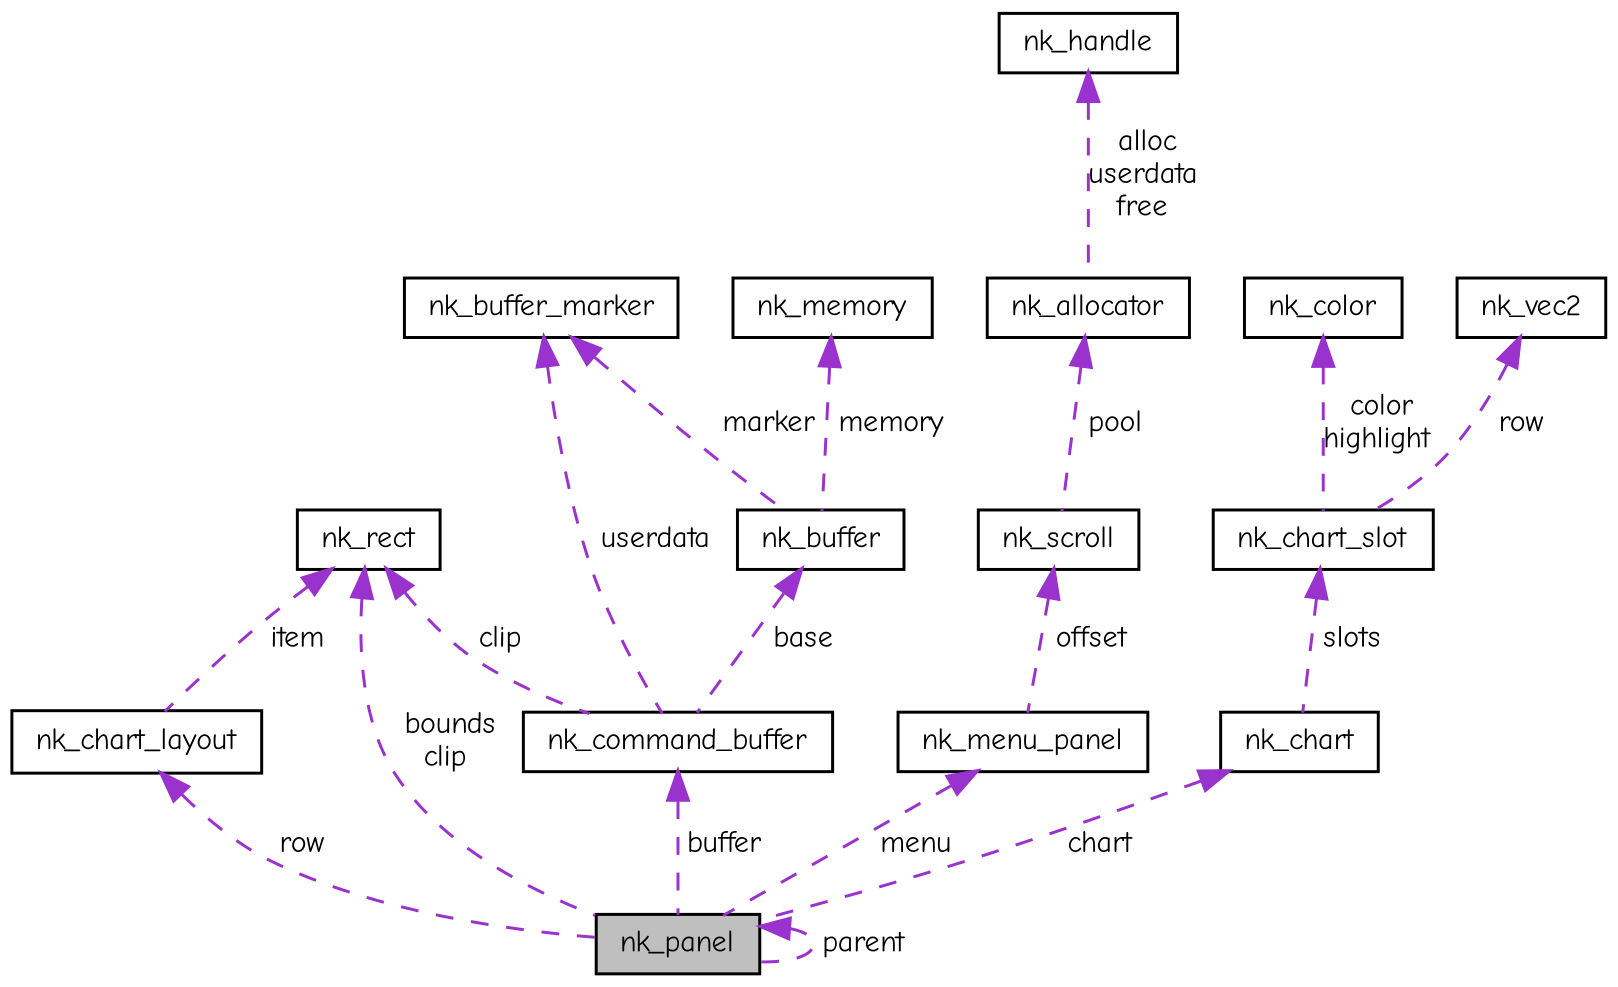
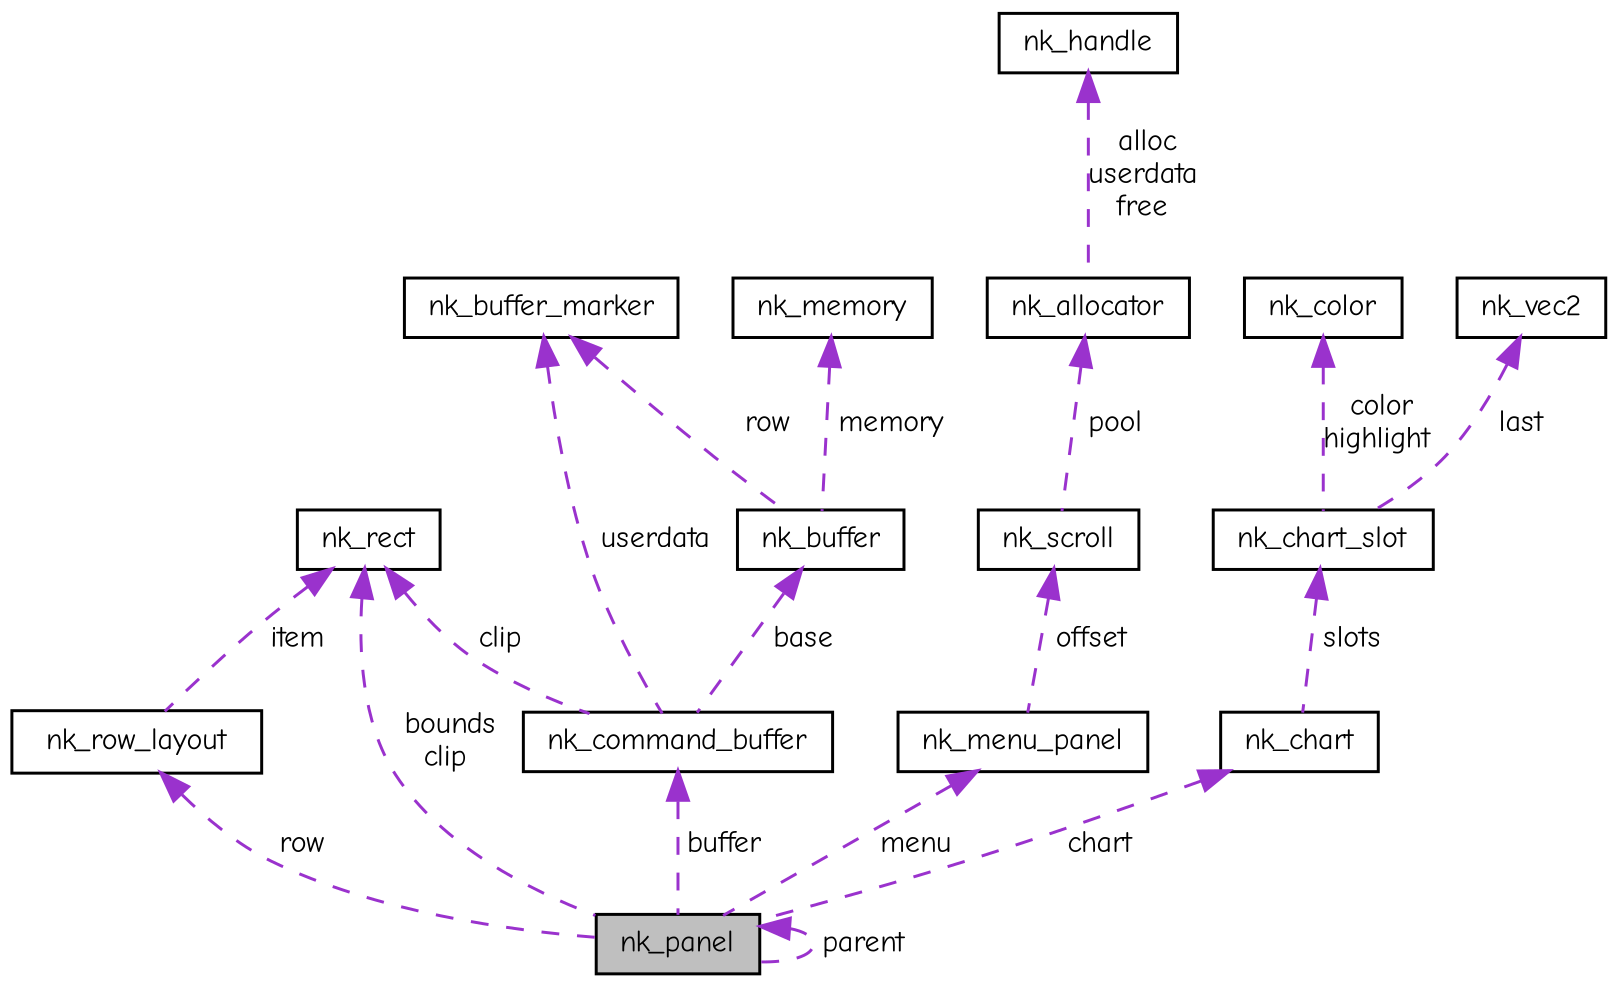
(764, 424) -> (764, 424)
(1518, 424) -> (1518, 424)
(137, 742) -> (137, 742)
